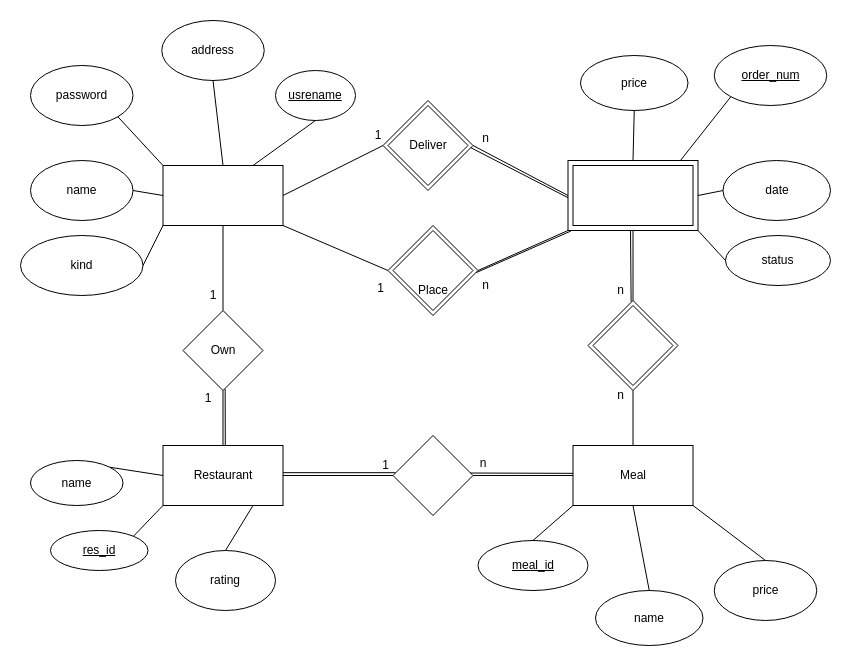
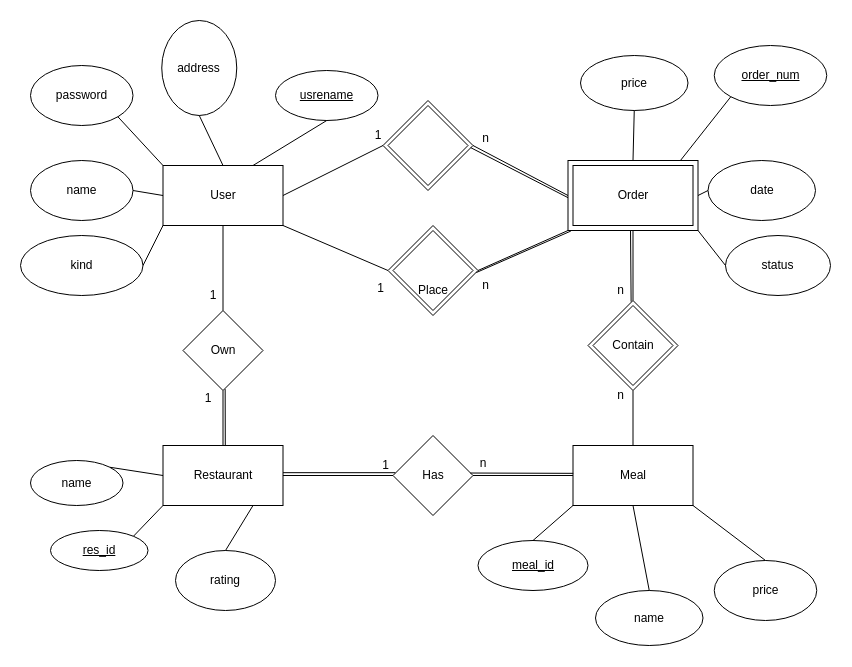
(213, 51) -> (199, 68)
(316, 96) -> (327, 96)
(428, 146) -> none
(777, 191) -> (762, 191)
none -> (223, 196)
none -> (633, 196)
(778, 261) -> (778, 266)
none -> (633, 346)
none -> (433, 476)
